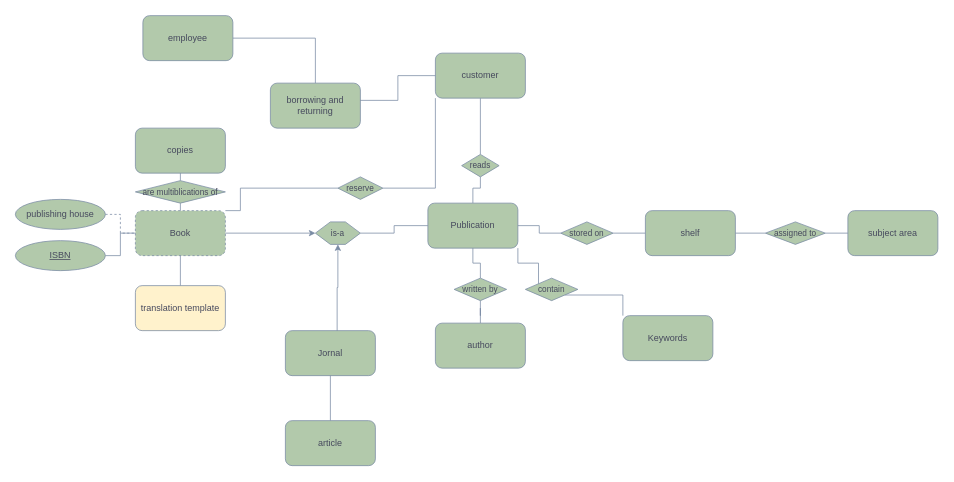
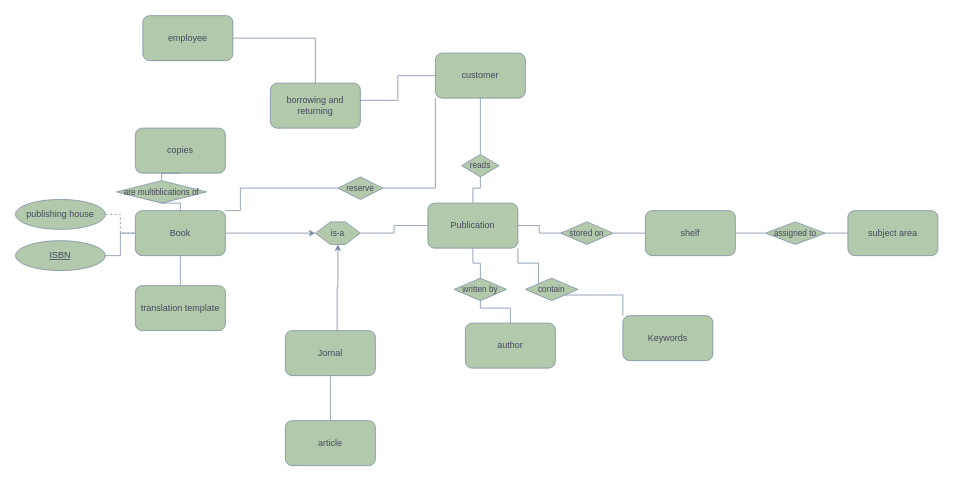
(180, 192) -> (162, 192)
(180, 233) -> (180, 233)
(180, 308) -> (180, 308)
(480, 345) -> (510, 345)
